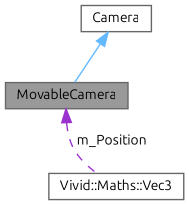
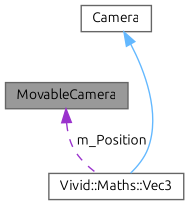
(88, 63) -> (152, 110)
